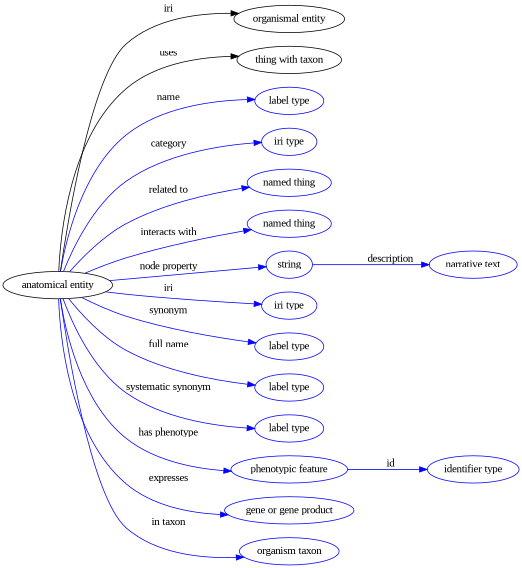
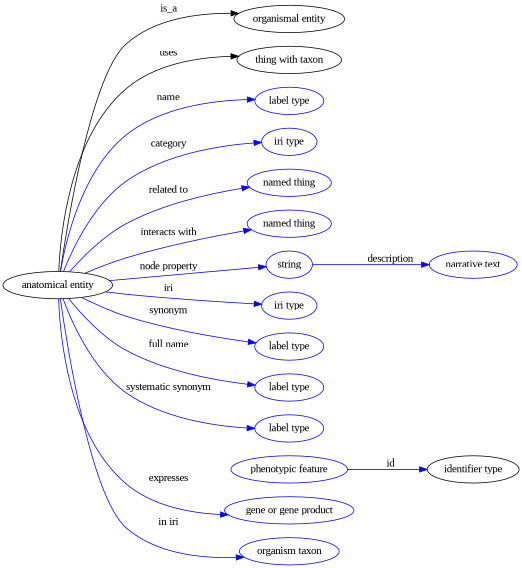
(169, 9) -> (169, 9)
(108, 419) -> none
(473, 469) -> (473, 469)
(169, 522) -> (169, 522)
